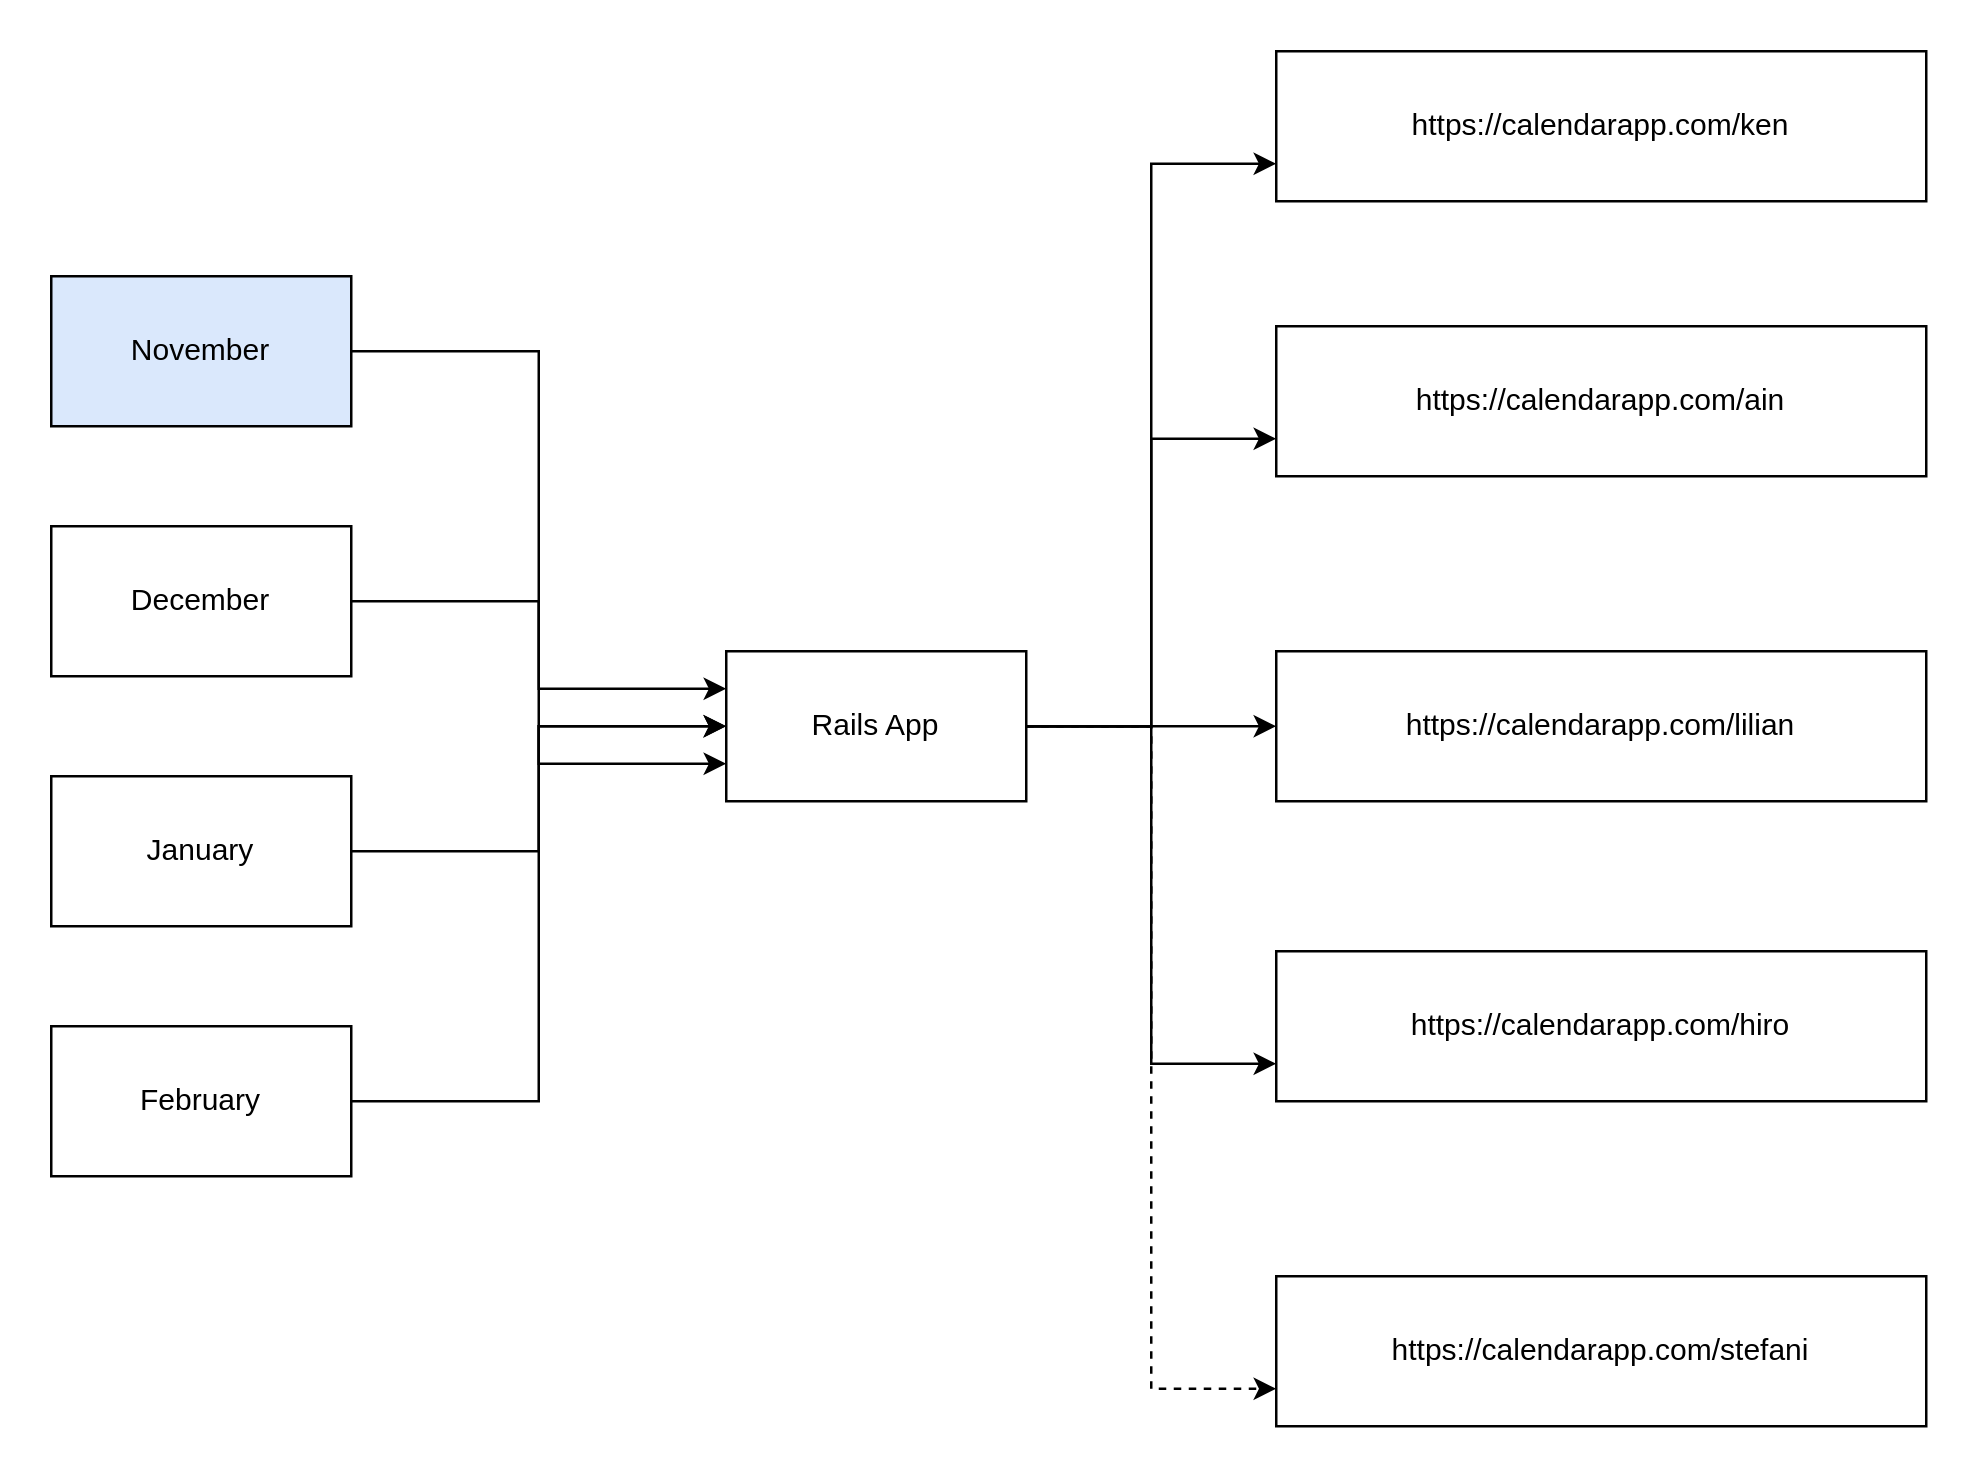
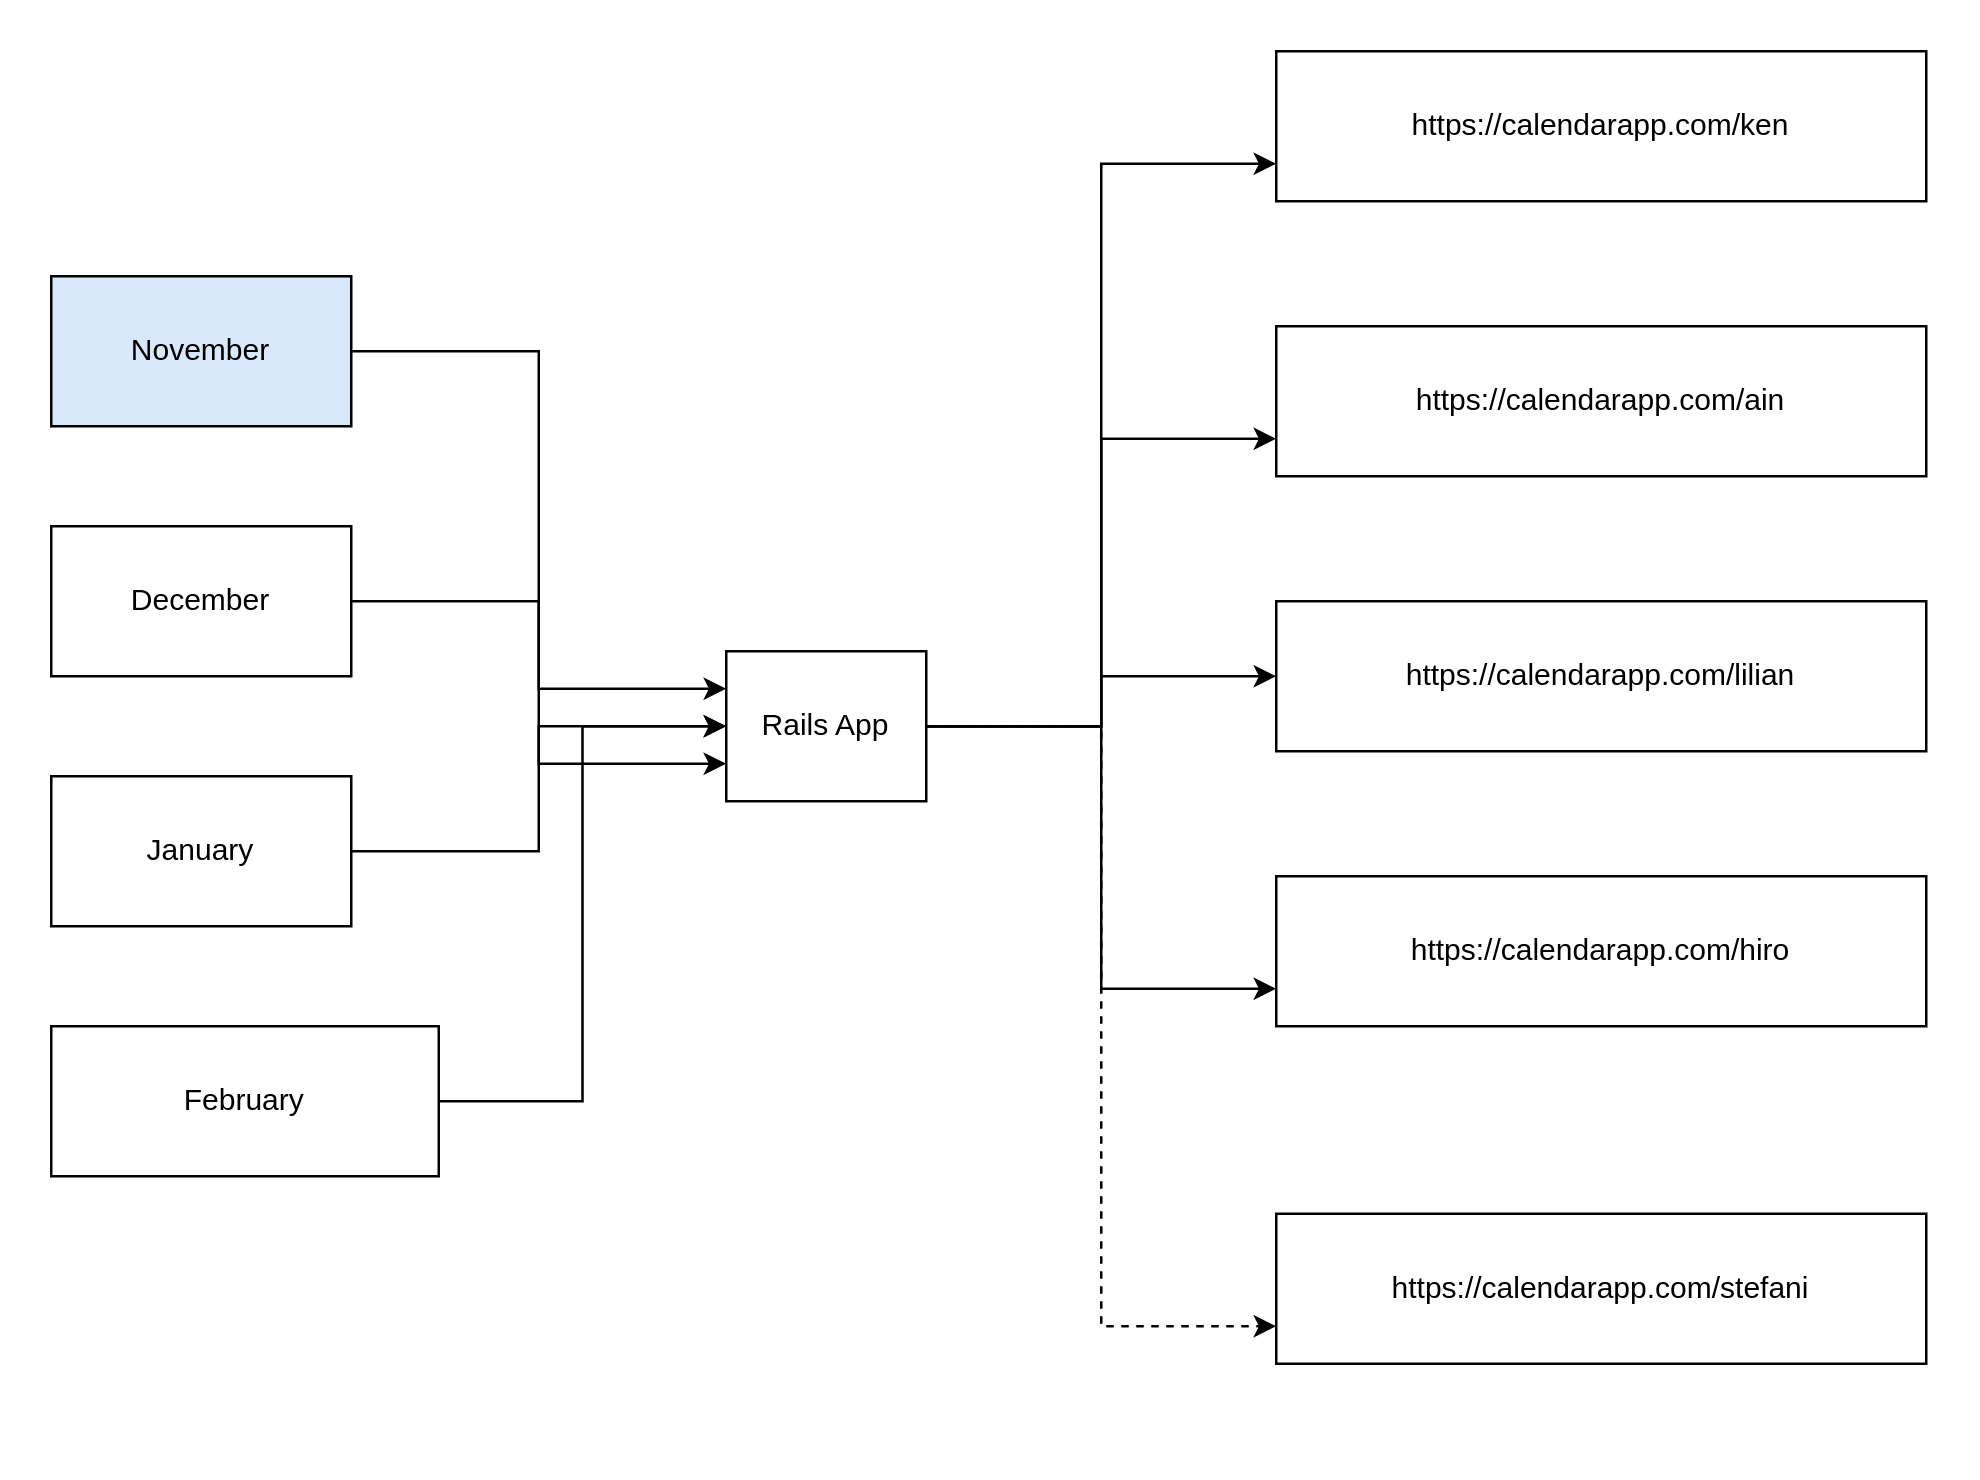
(876, 726) -> (826, 726)
(1601, 726) -> (1601, 676)
(1601, 1026) -> (1601, 951)
(201, 1101) -> (245, 1101)
(1601, 1351) -> (1601, 1289)
